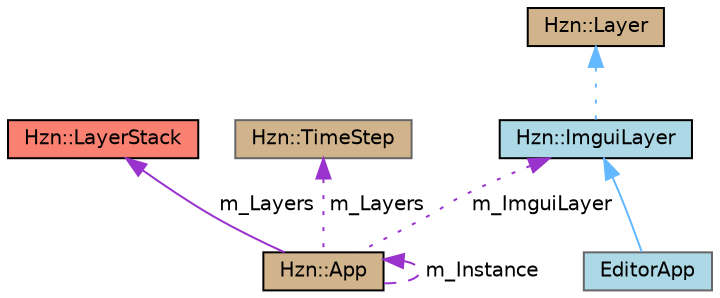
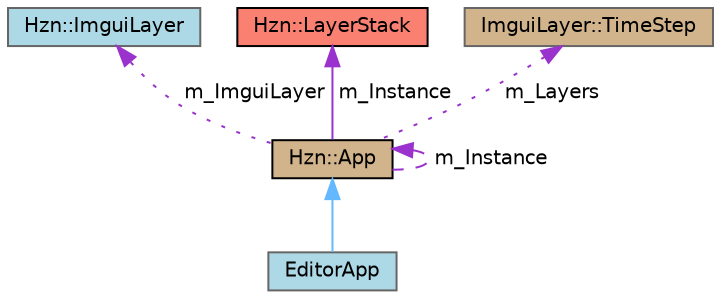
(596, 27) -> none
(323, 139) -> (589, 27)
(596, 139) -> (104, 27)
(264, 205) -> (393, 93)
(628, 214) -> (332, 226)
